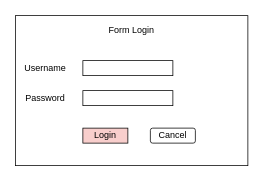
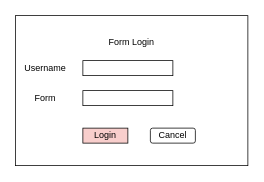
(132, 30) -> (132, 42)
(45, 98) -> (45, 98)
